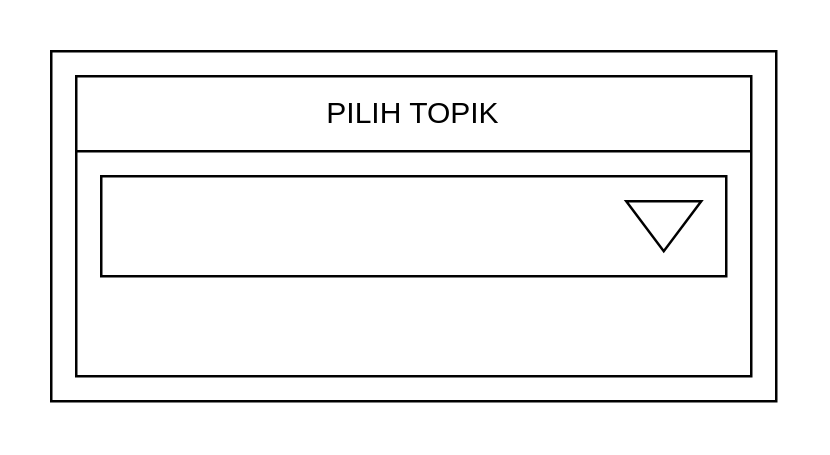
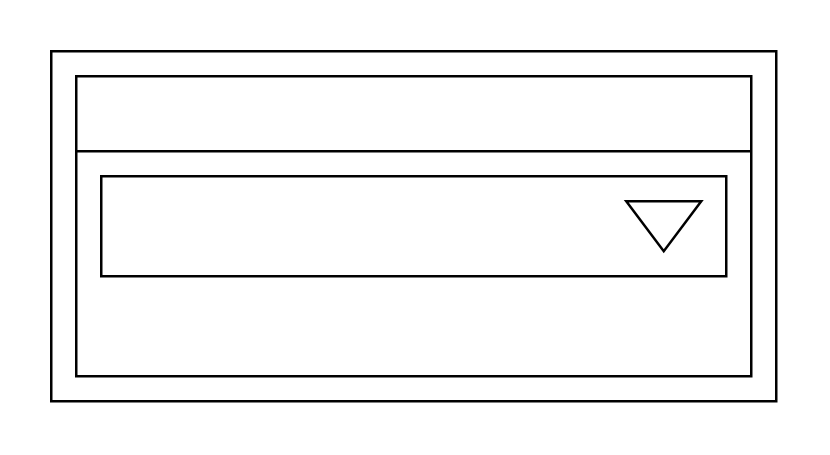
(414, 114) -> none
